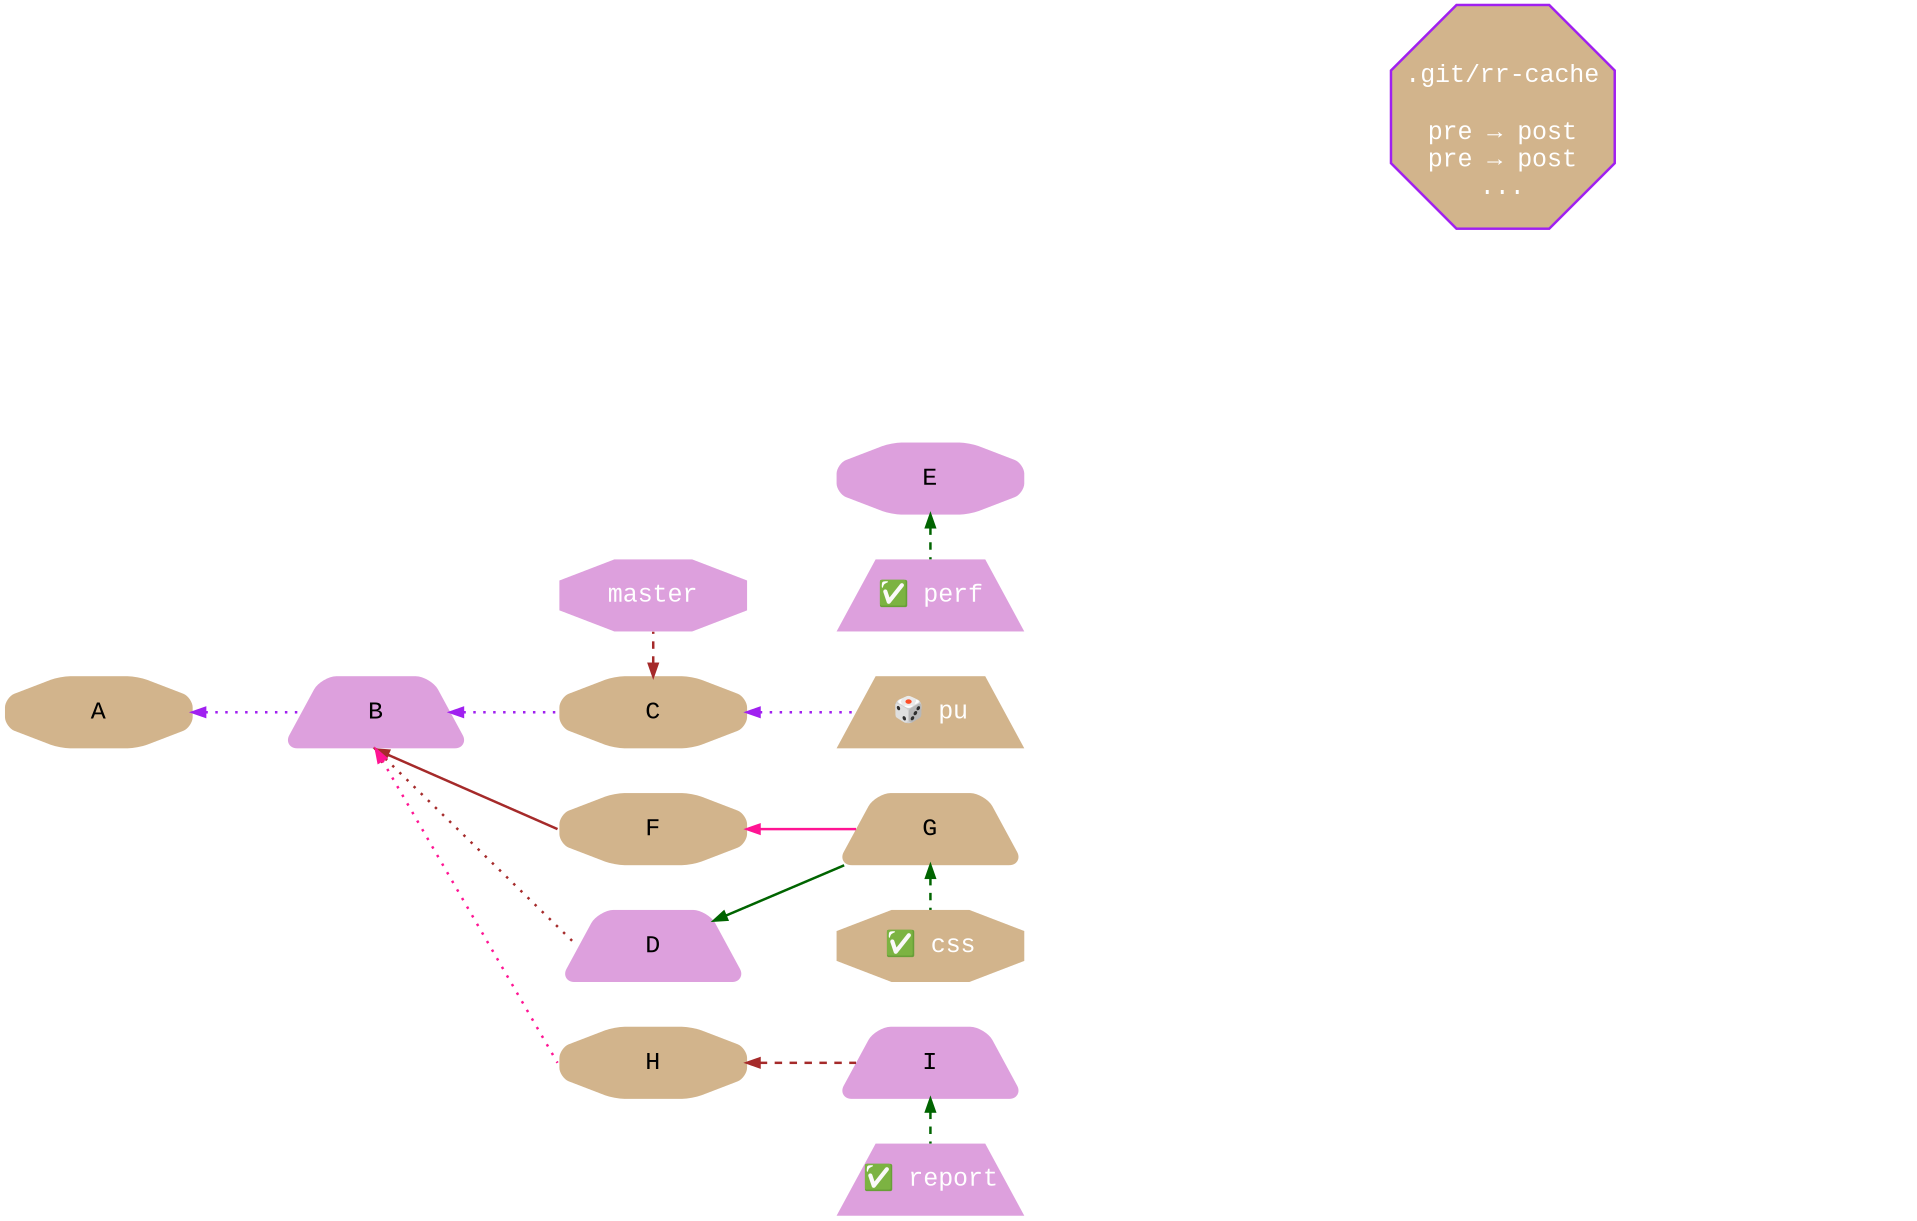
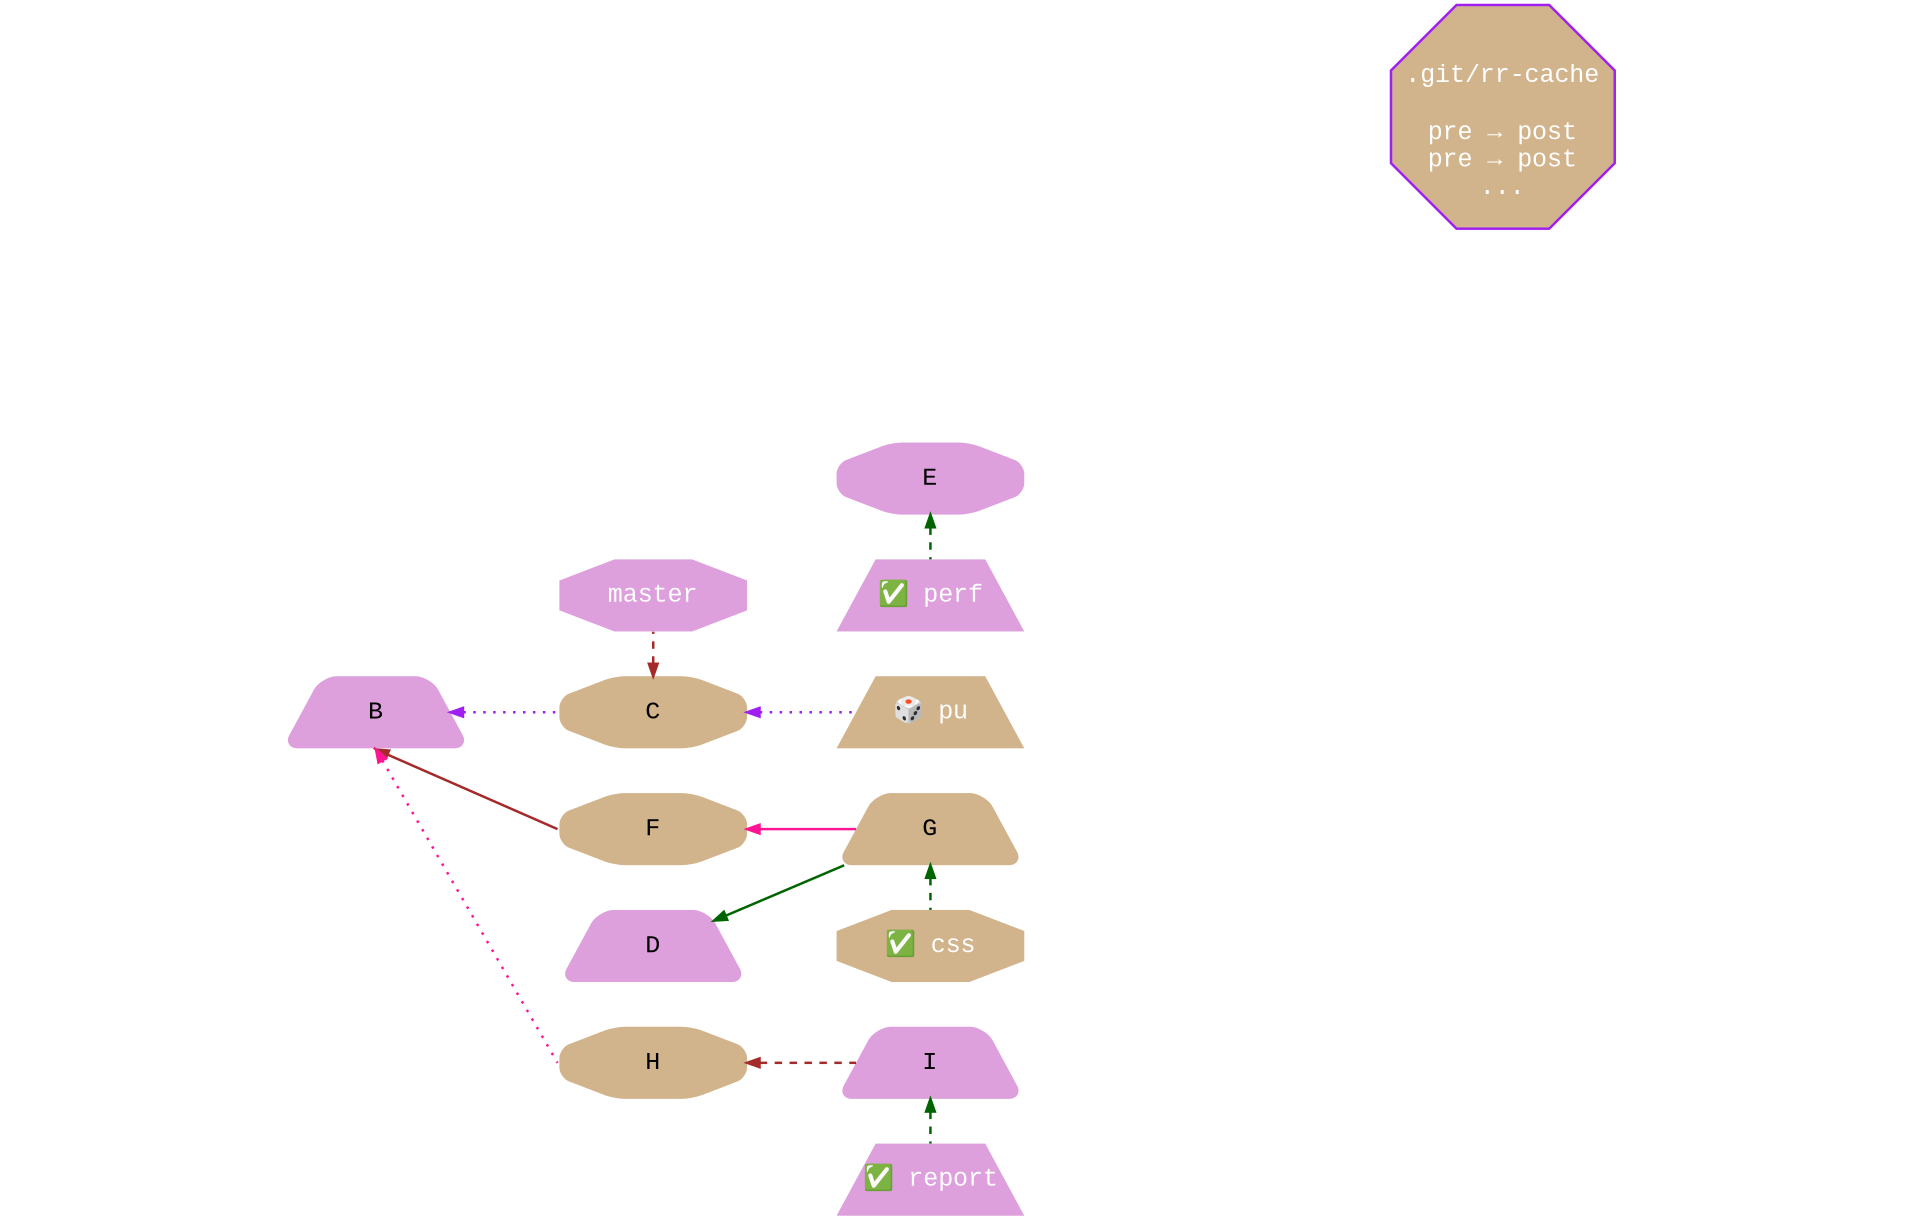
(99, 712) -> none
(481, 852) -> none
